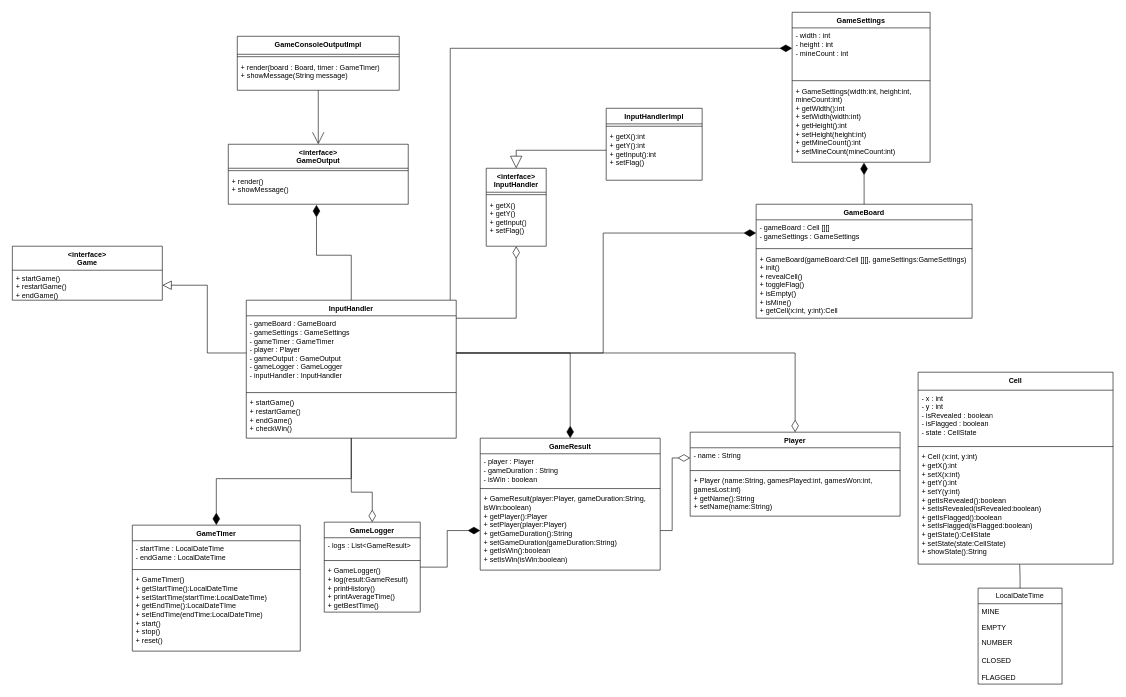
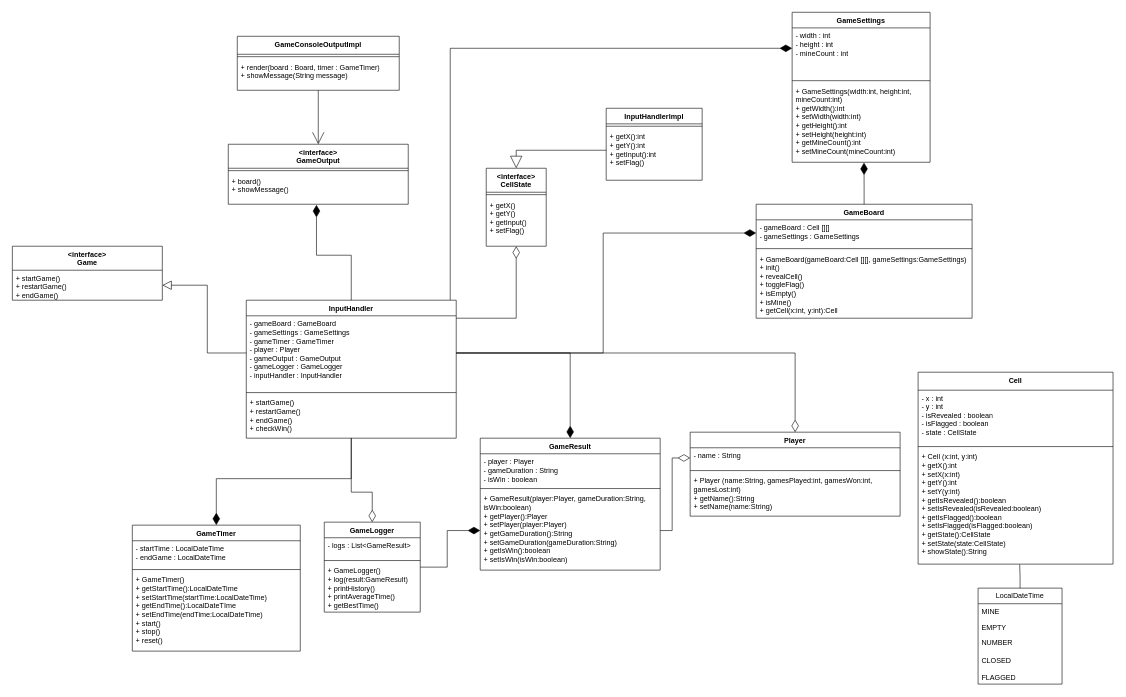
(516, 181) -> (516, 181)
(261, 186) -> (261, 186)
